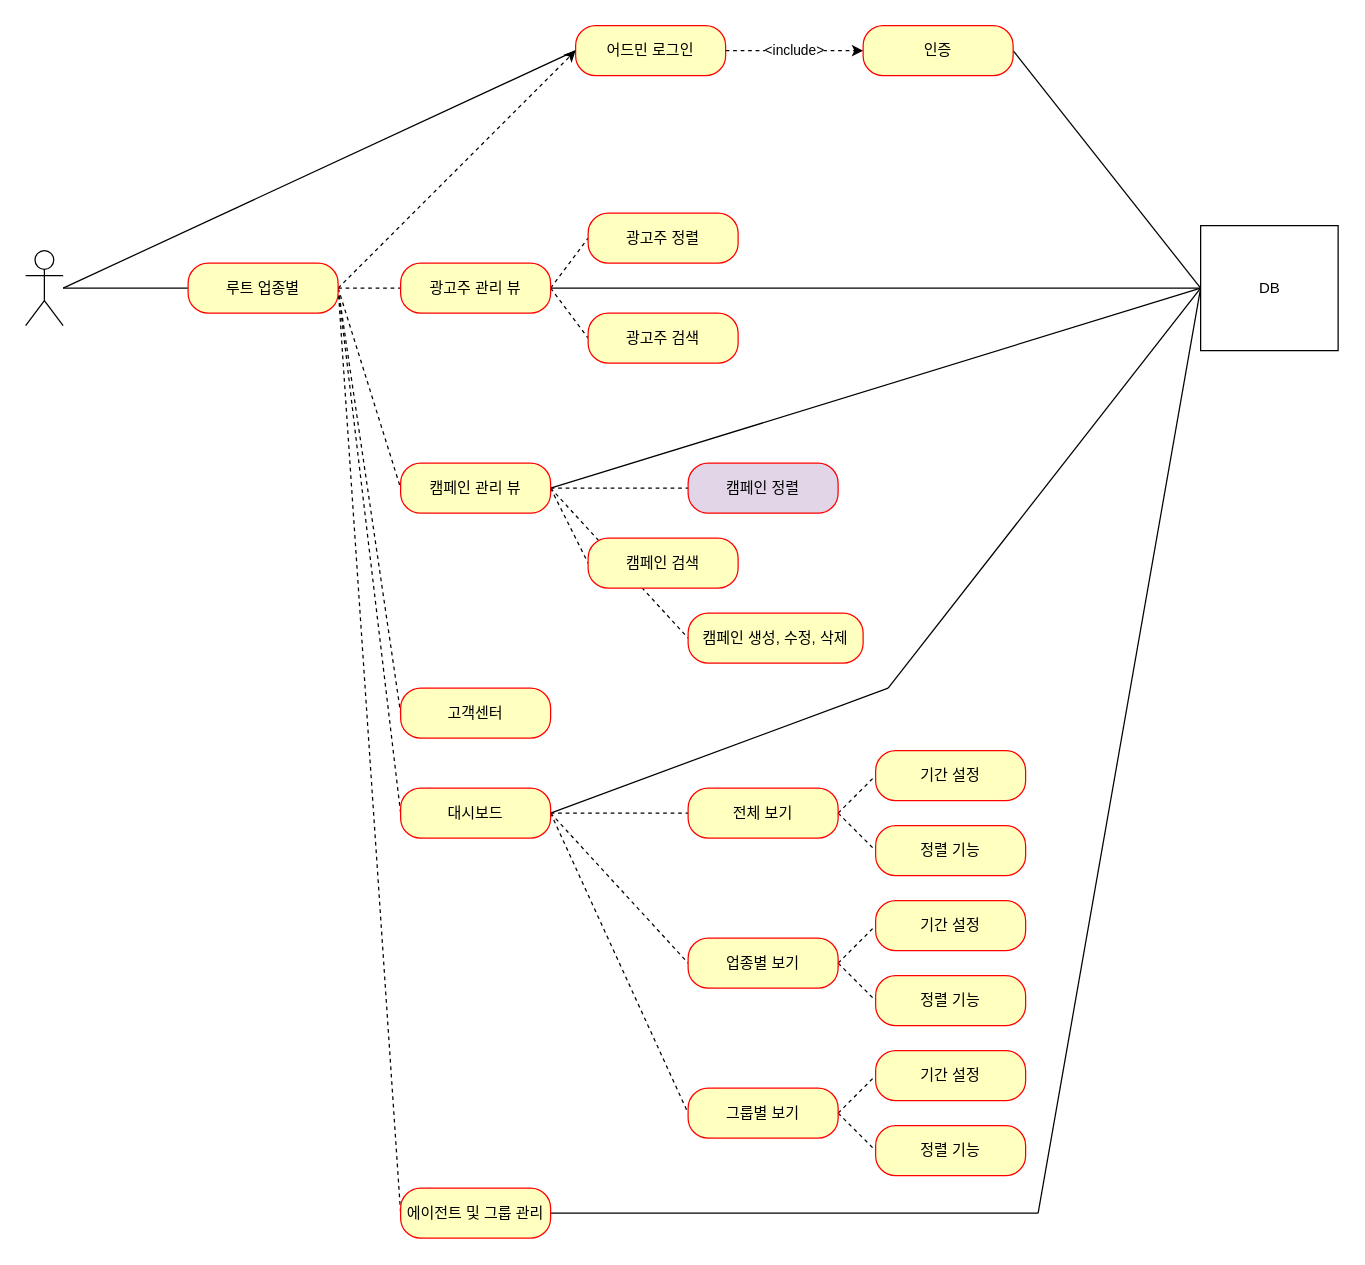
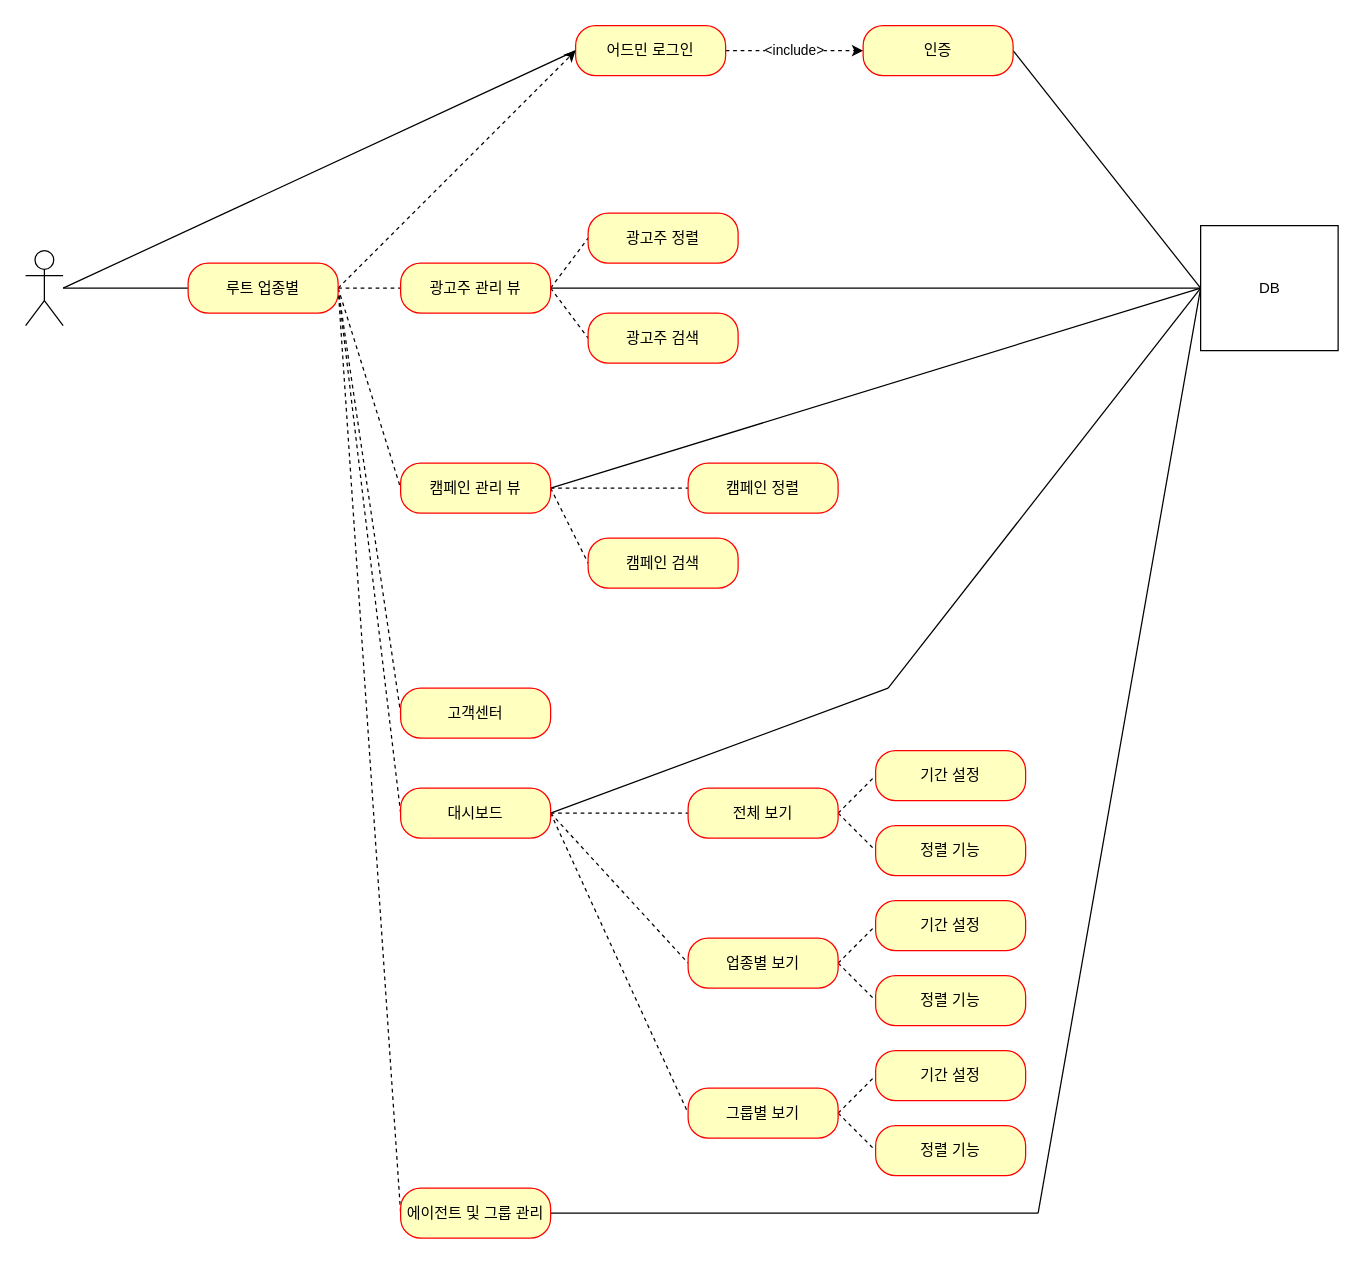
(763, 488) -> (763, 488)
(664, 612) -> none
(776, 638) -> none
